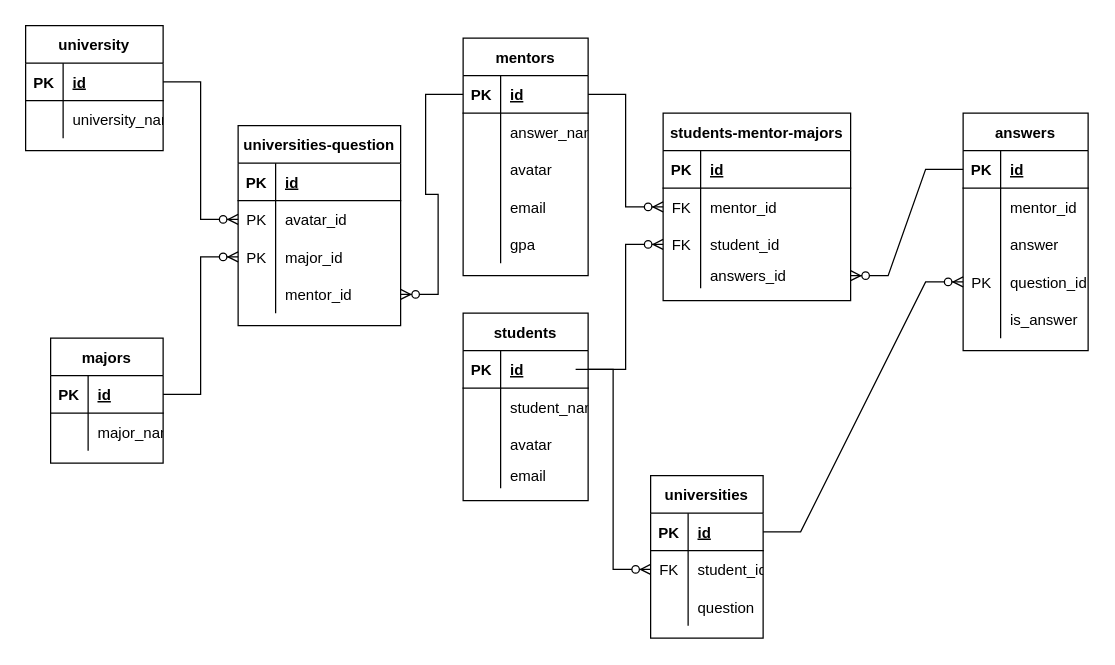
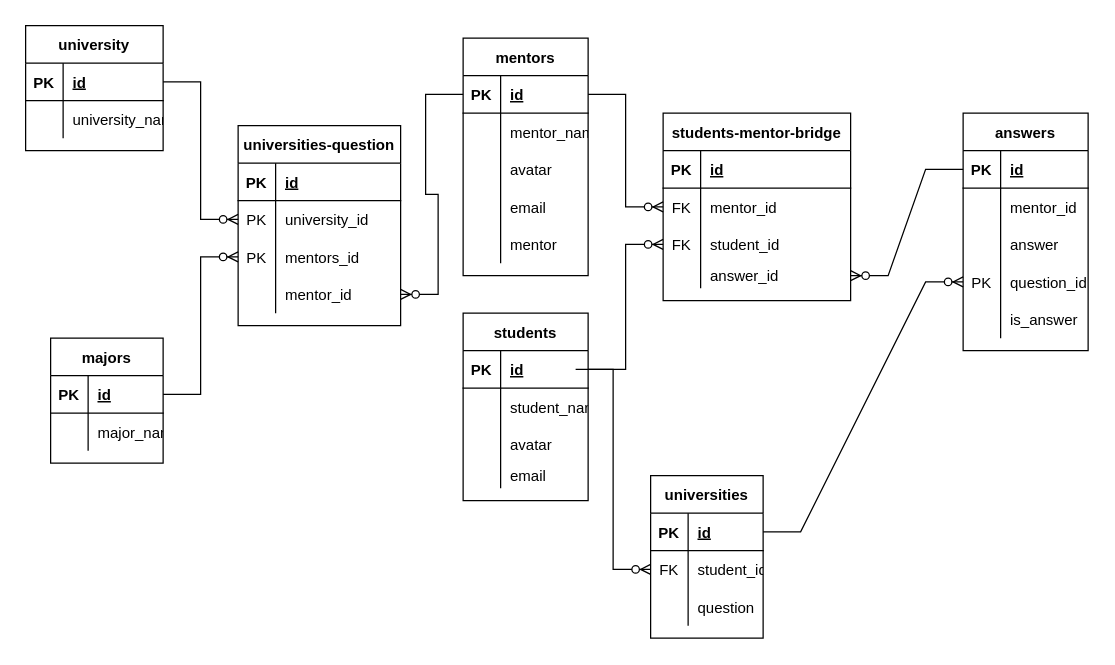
(556, 133) -> (556, 133)
(756, 133) -> (756, 133)
(321, 220) -> (334, 220)
(523, 245) -> (535, 245)
(317, 258) -> (325, 258)
(750, 276) -> (746, 276)
